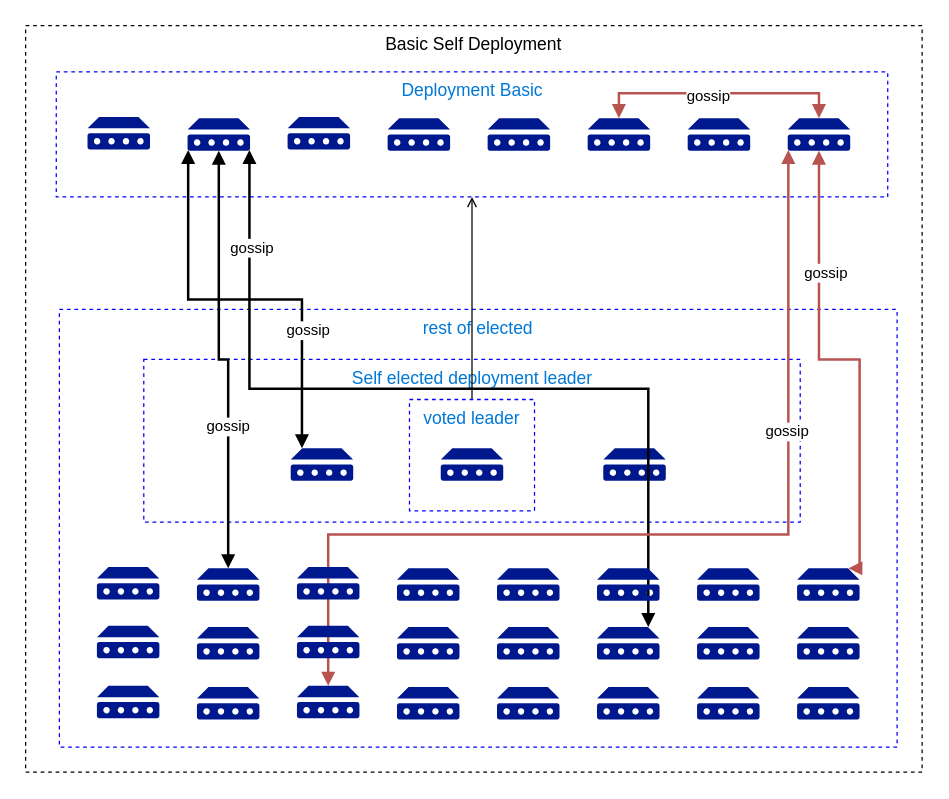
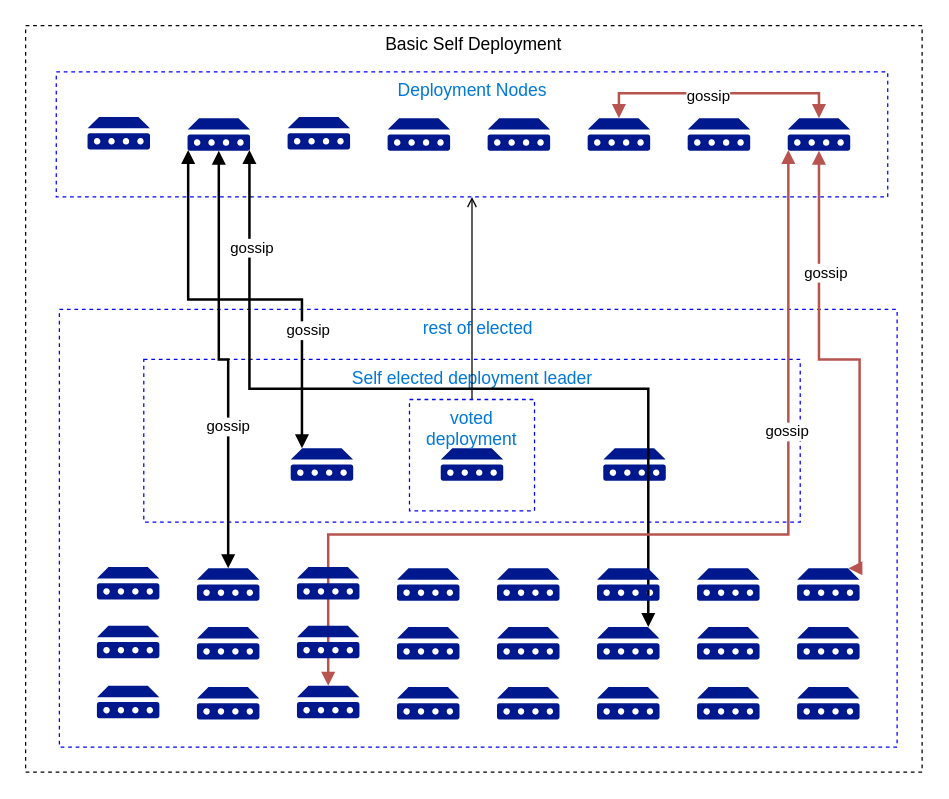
(473, 91) -> (473, 91)
(472, 419) -> (472, 429)
